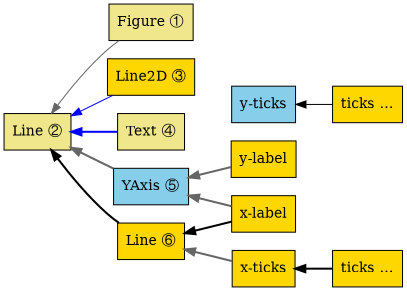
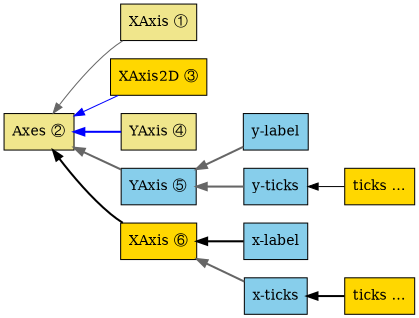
(151, 22) -> (159, 22)
(151, 77) -> (159, 77)
(38, 132) -> (39, 132)
(151, 132) -> (159, 132)
(264, 159) -> (276, 132)
(215, 202) -> (225, 187)
(264, 214) -> (276, 241)
(151, 241) -> (159, 241)
(264, 269) -> (276, 296)
